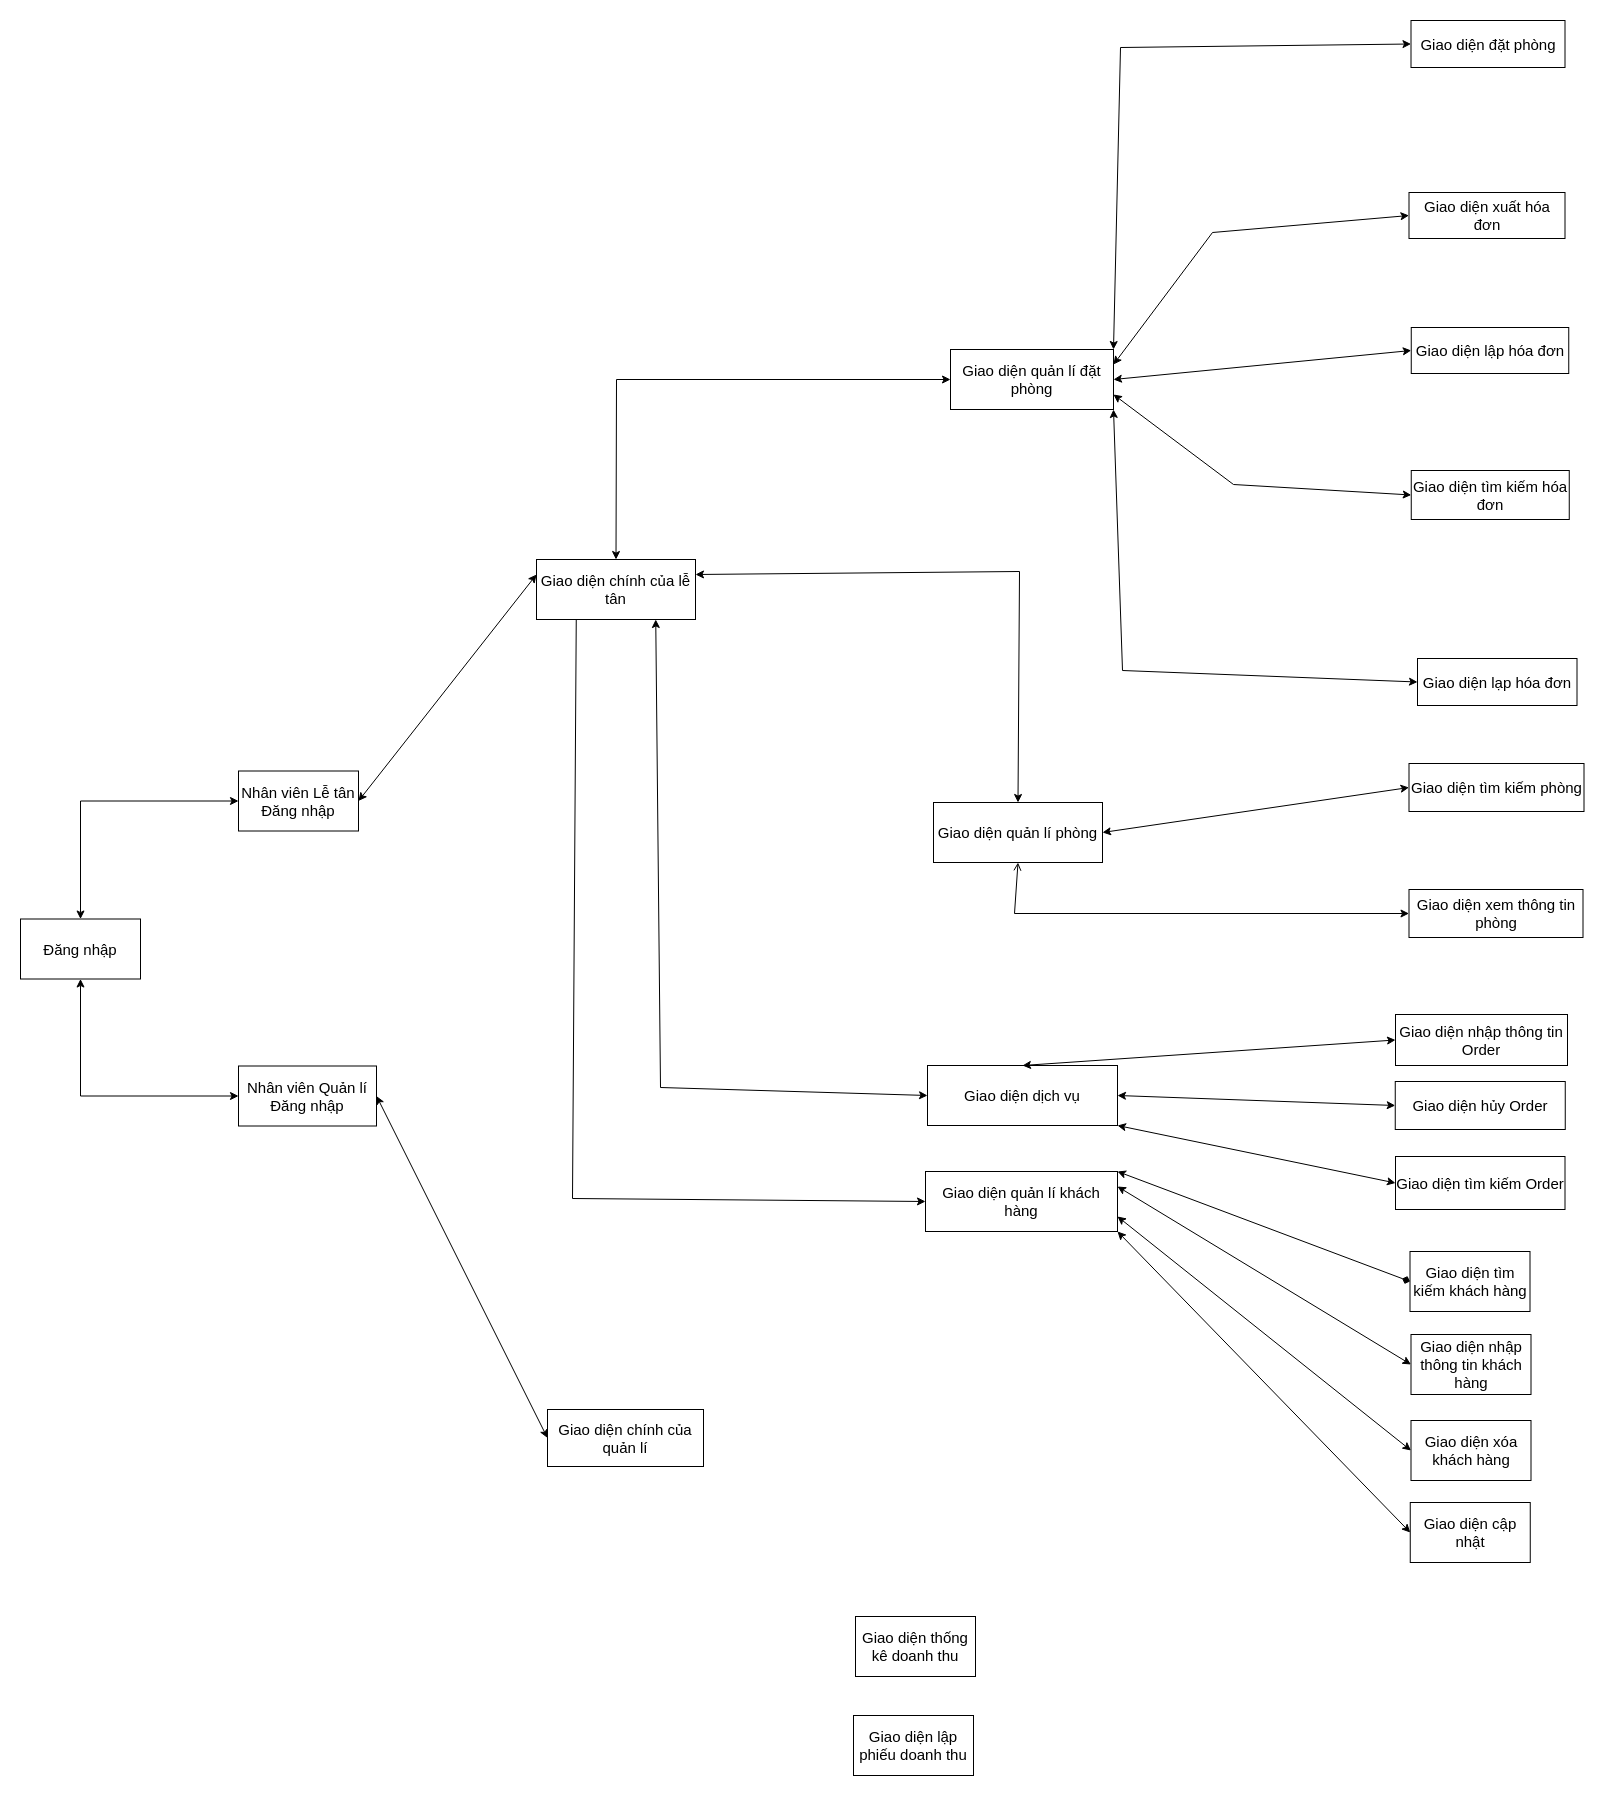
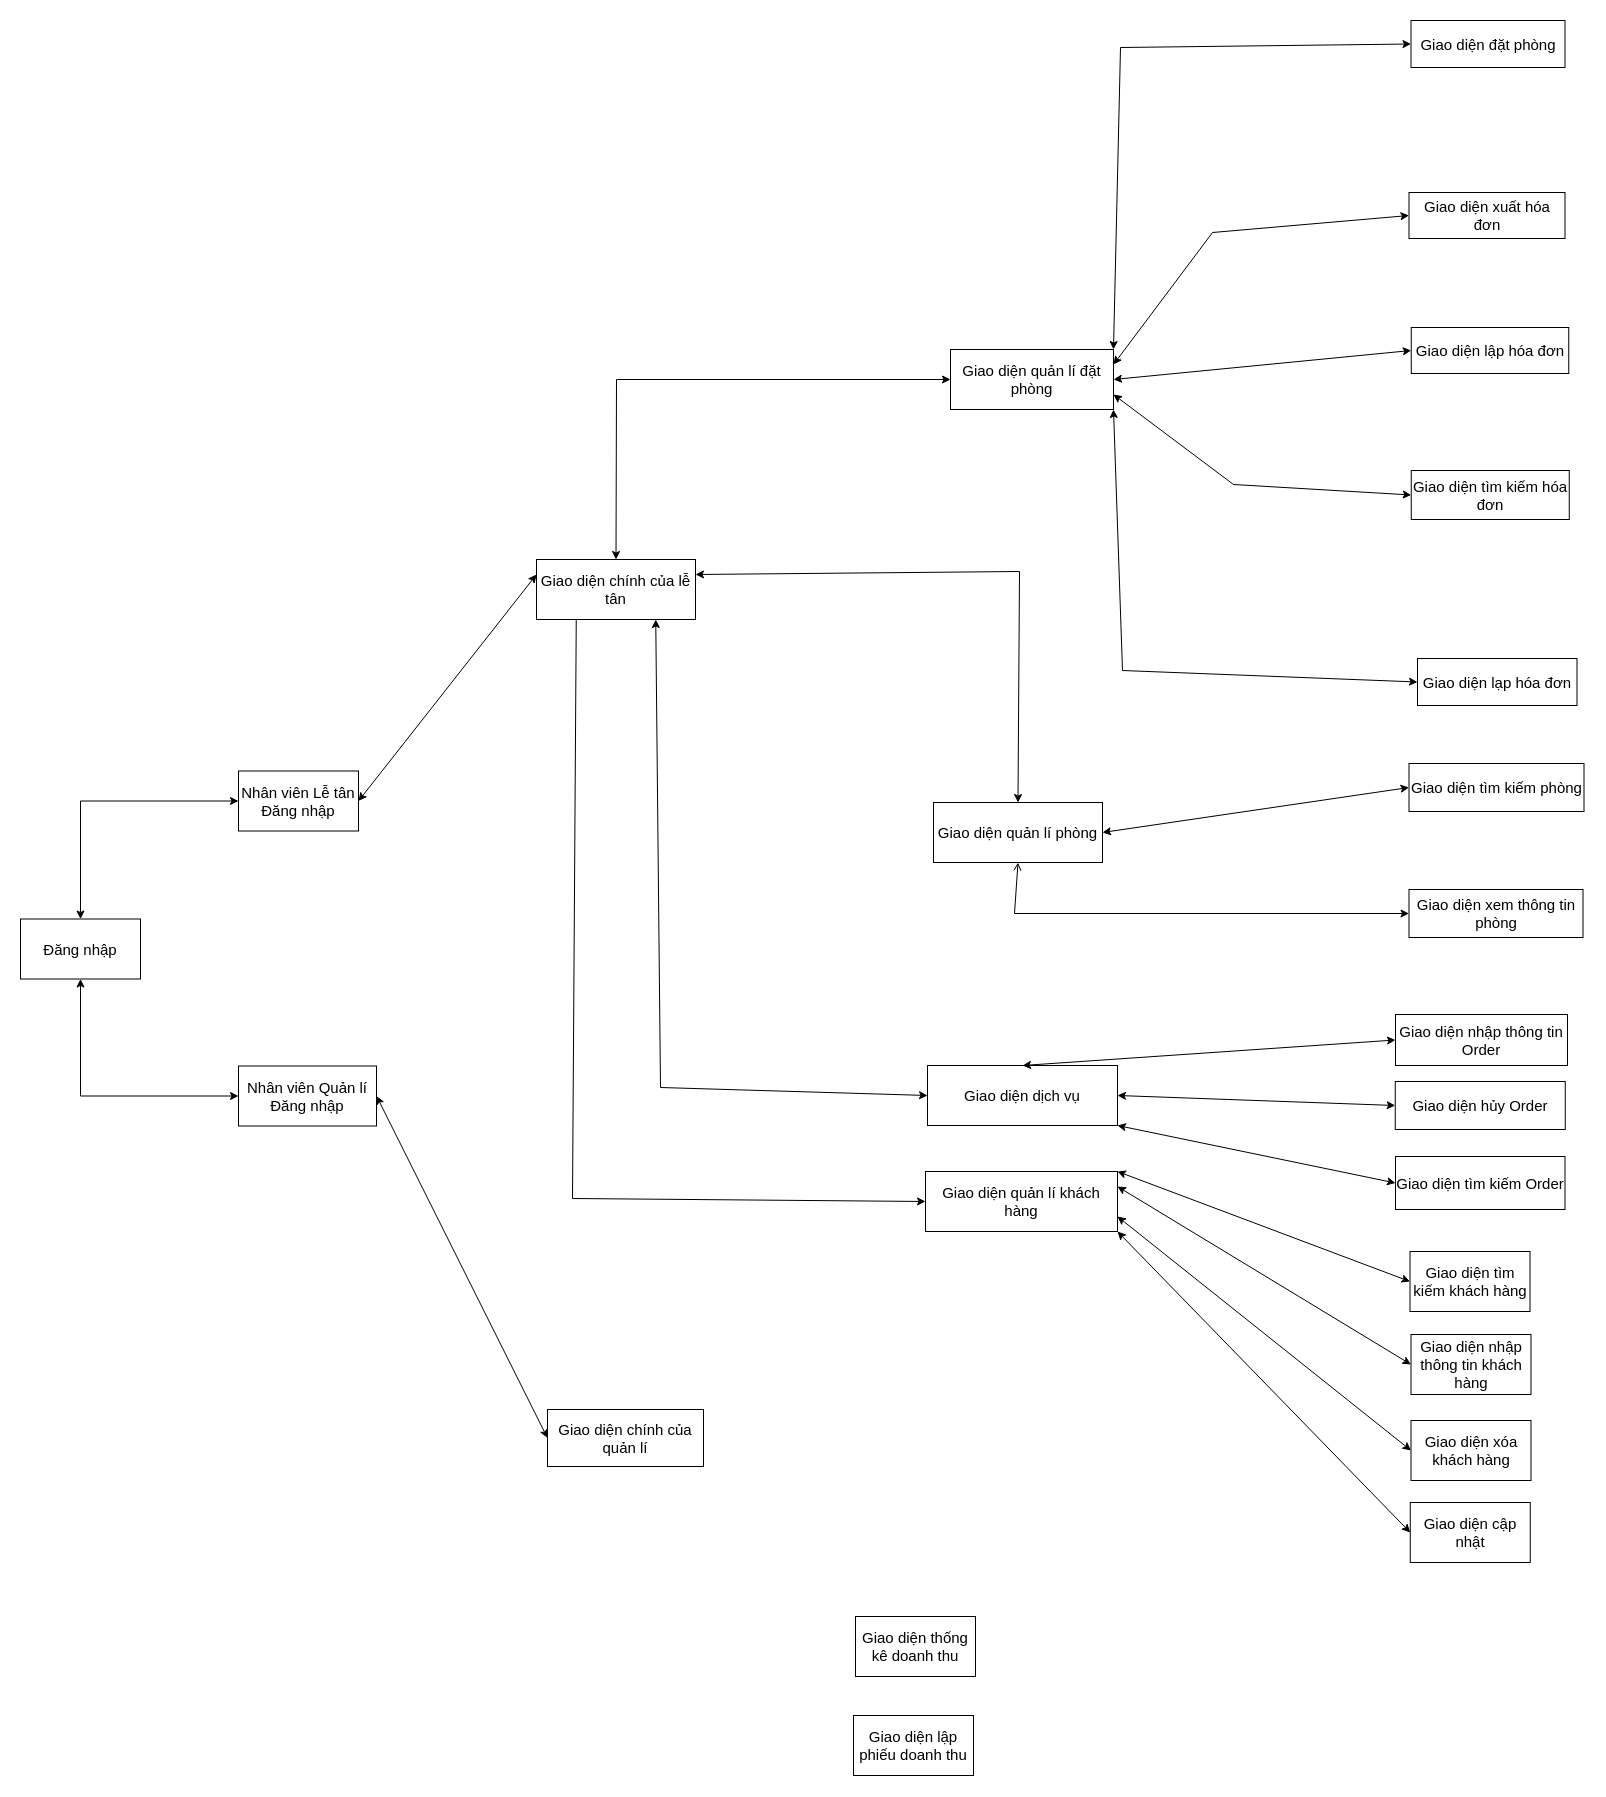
(1401, 1278) -> (1402, 1279)
